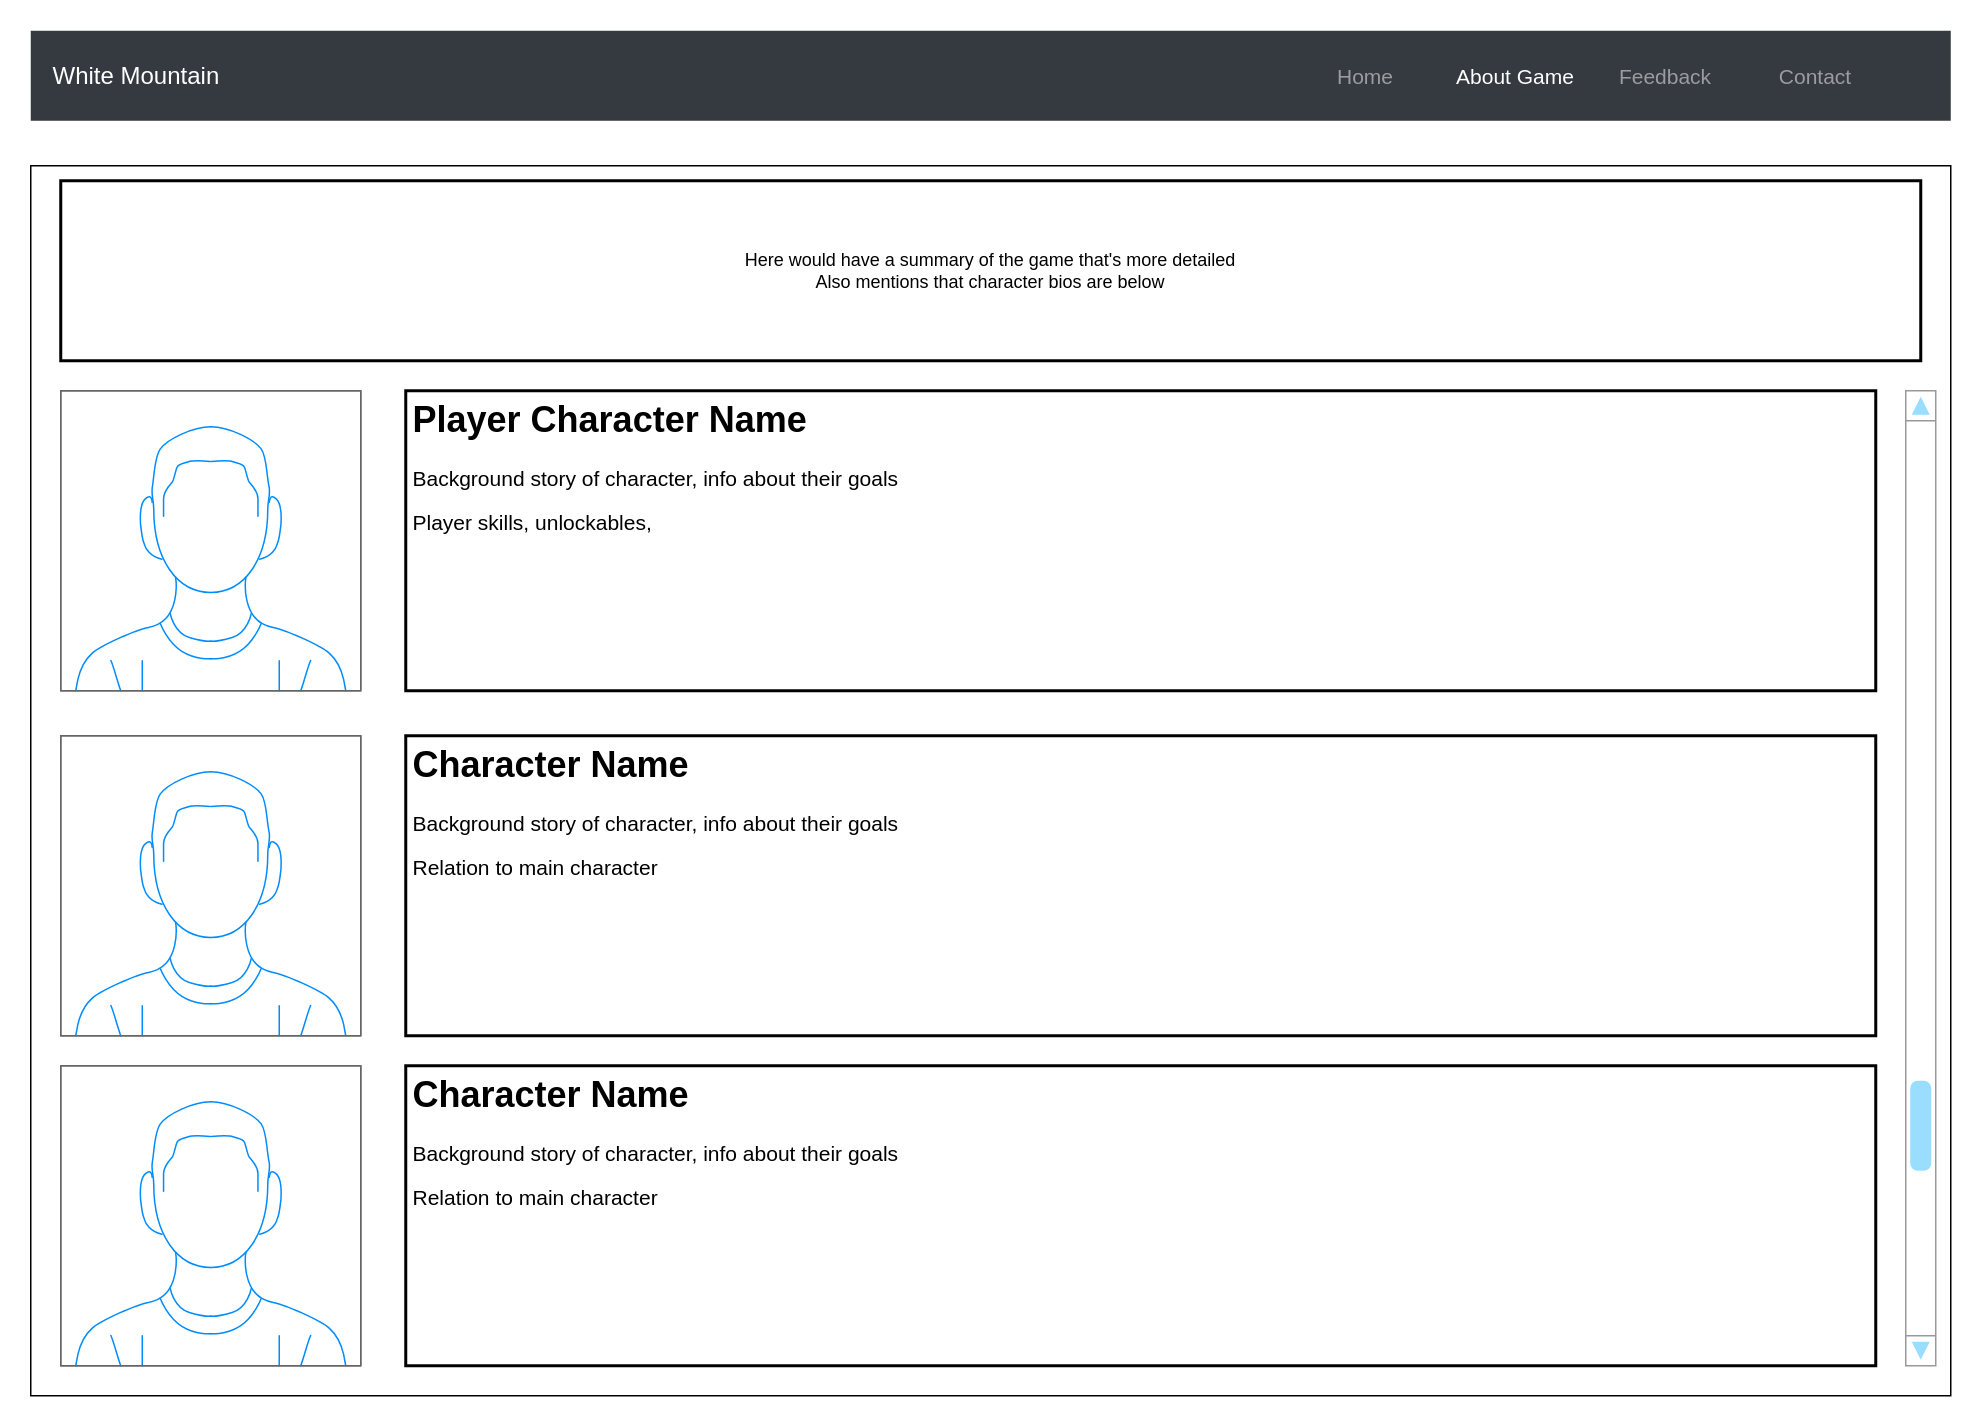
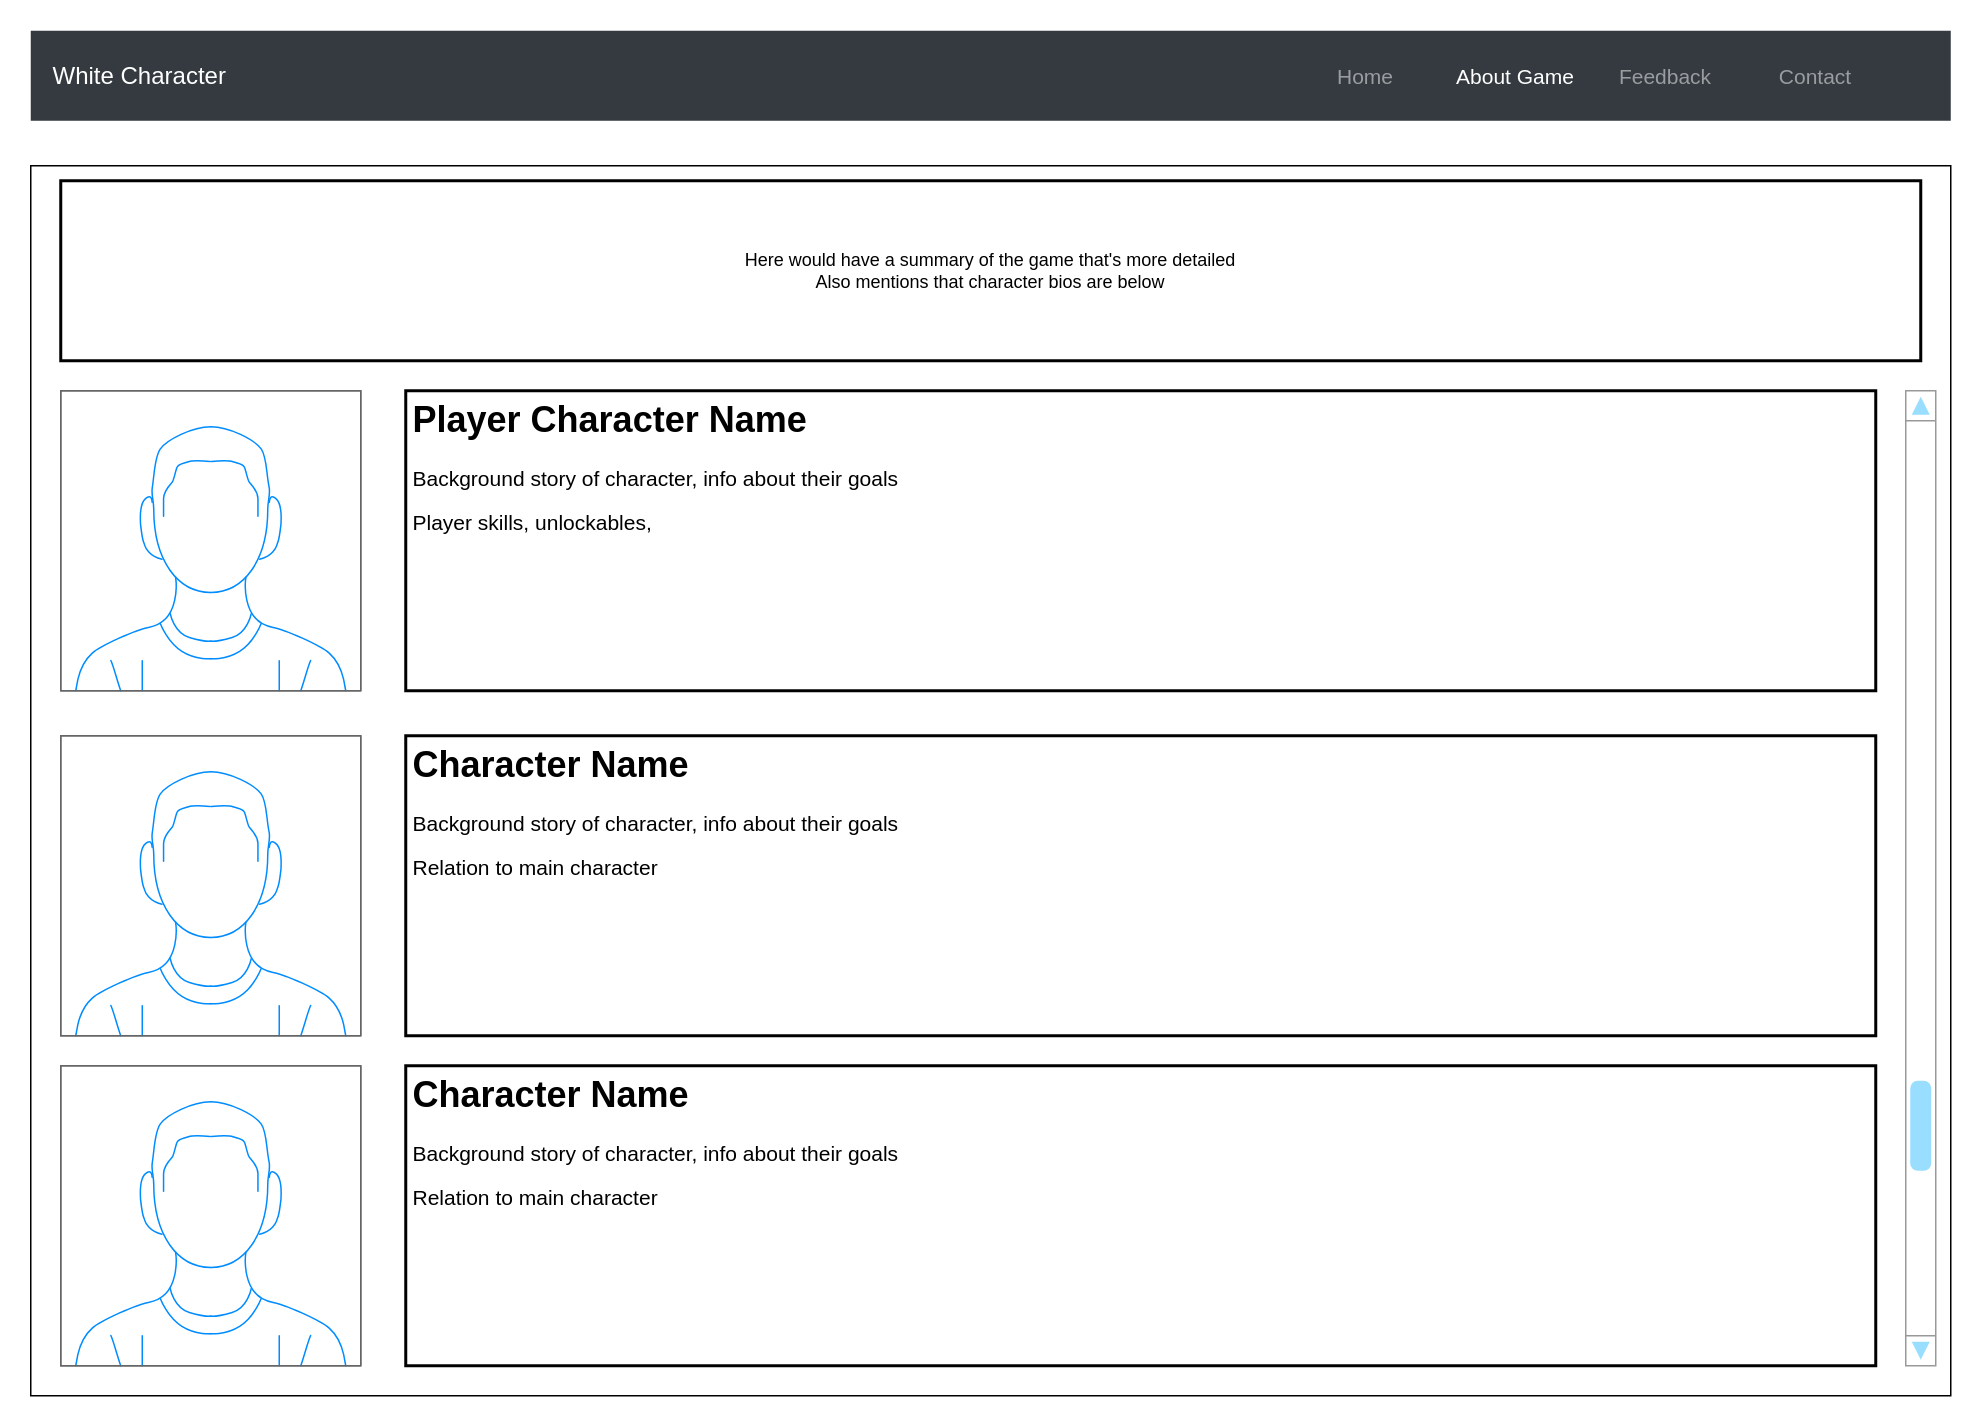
(138, 76) -> (148, 76)
